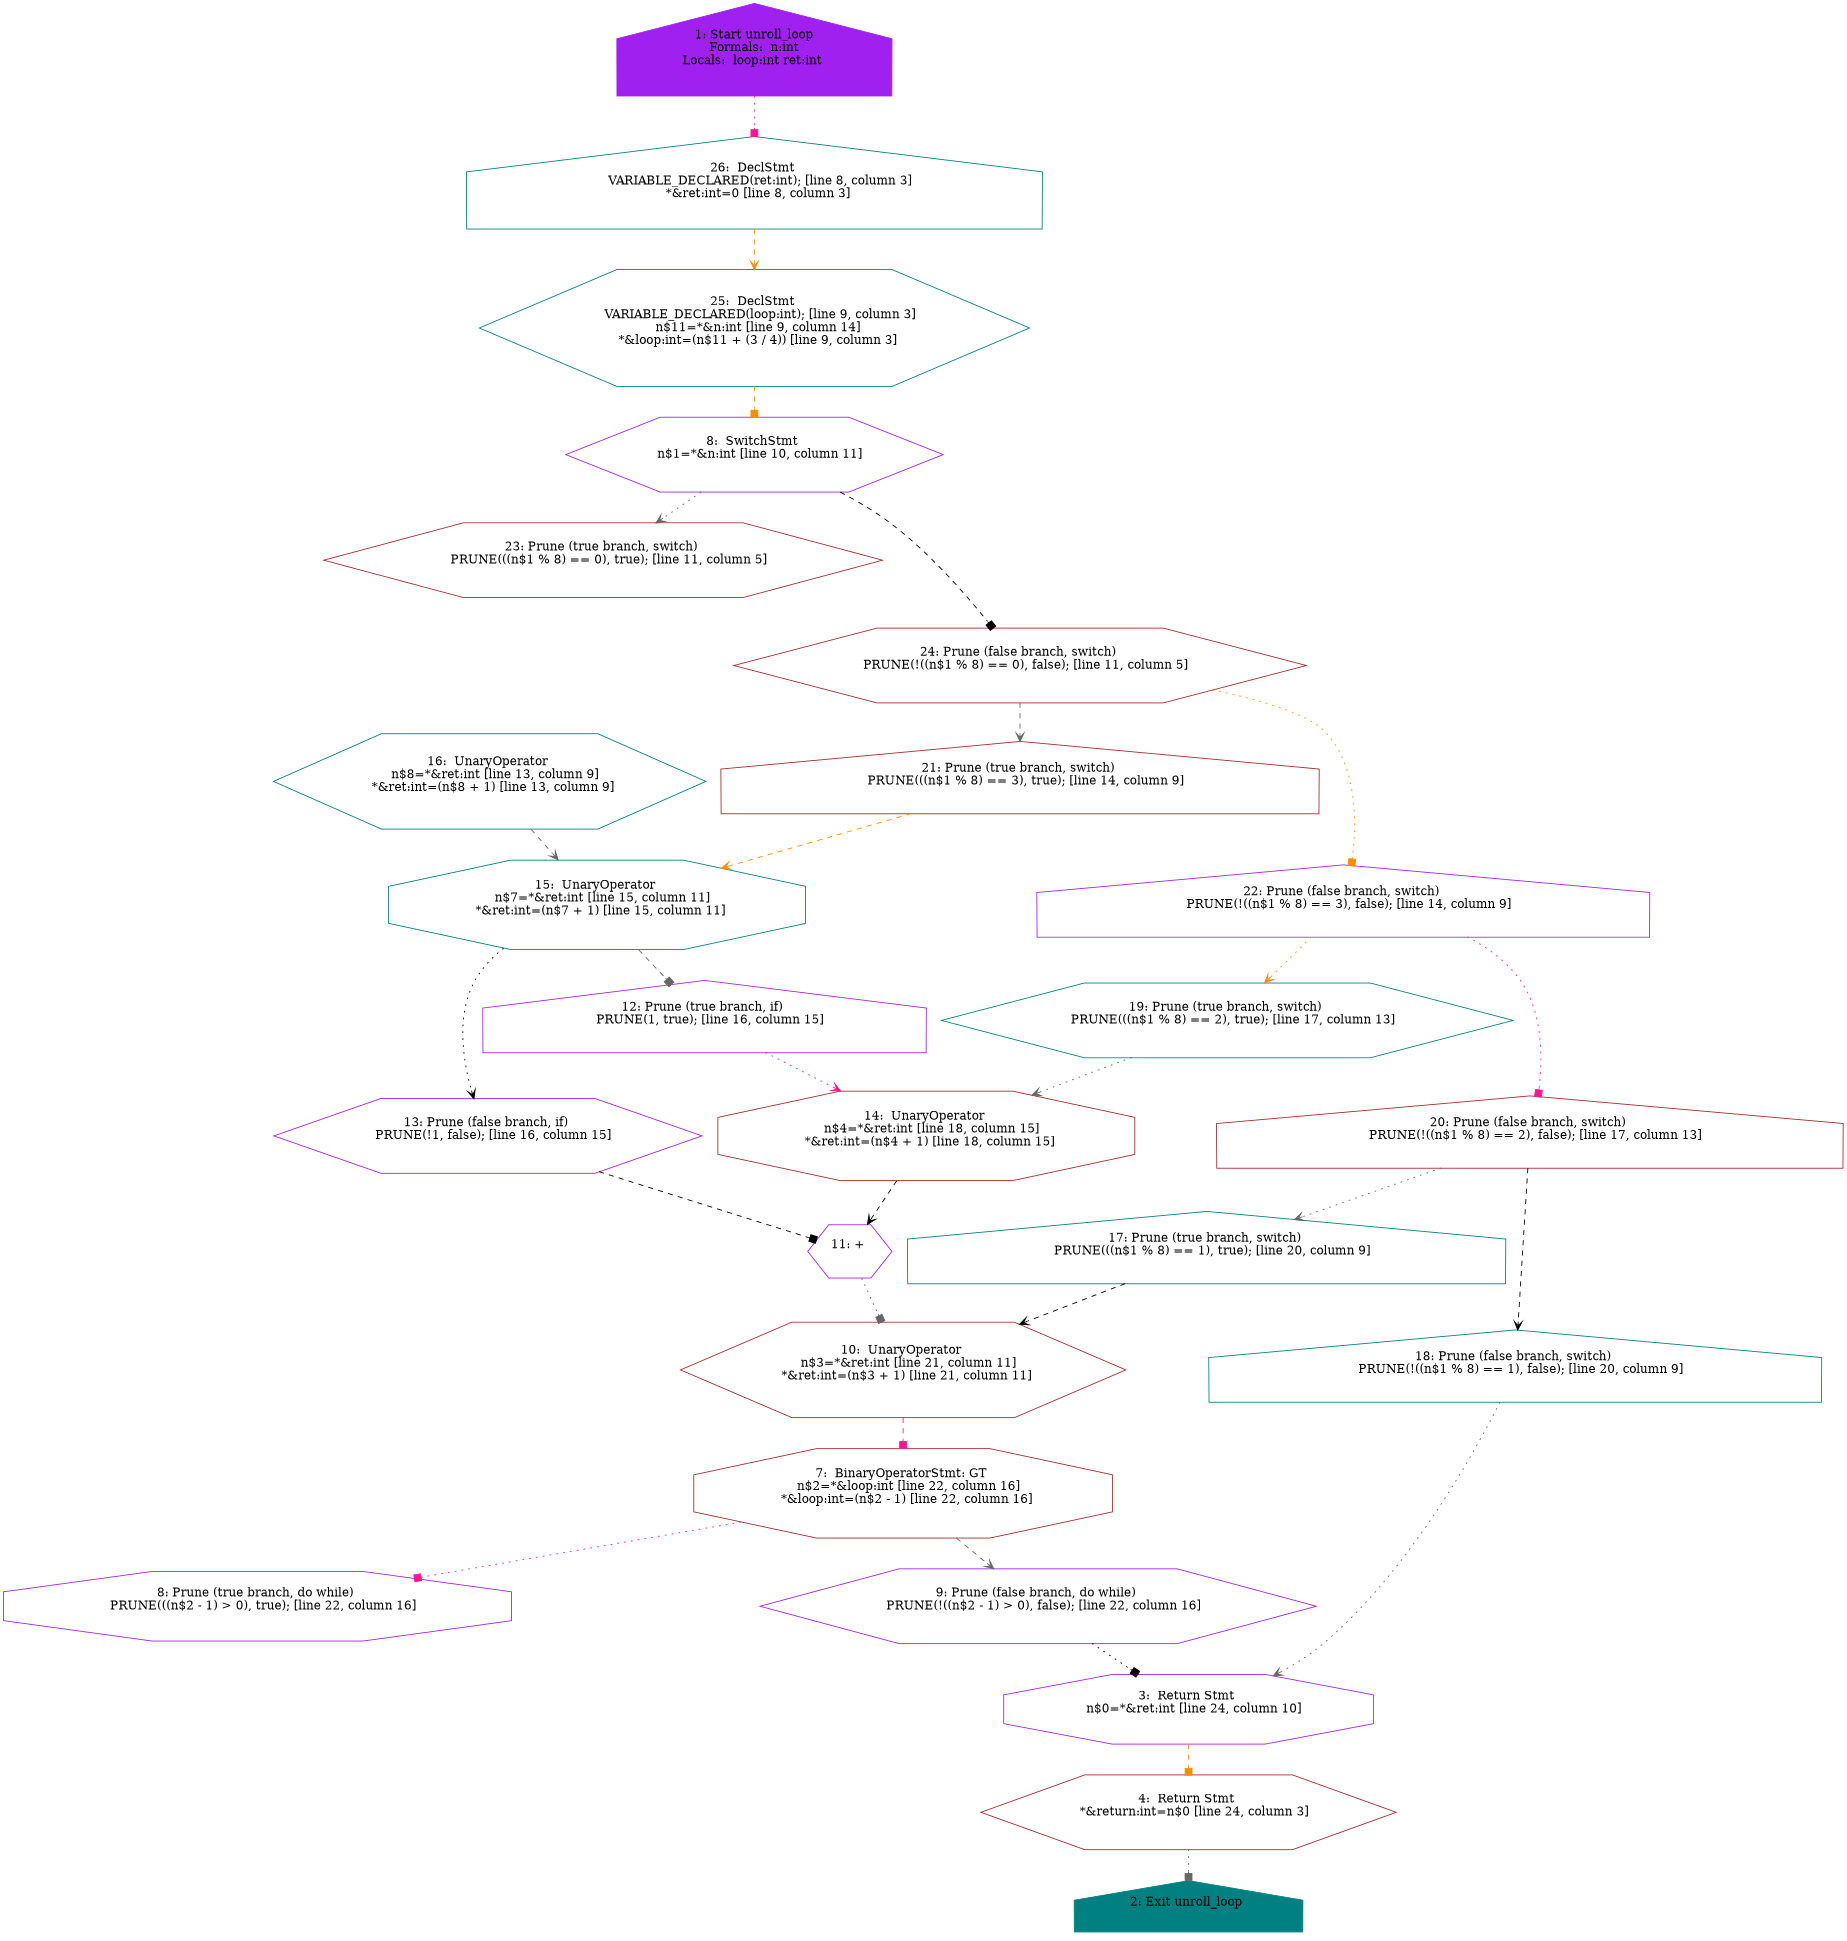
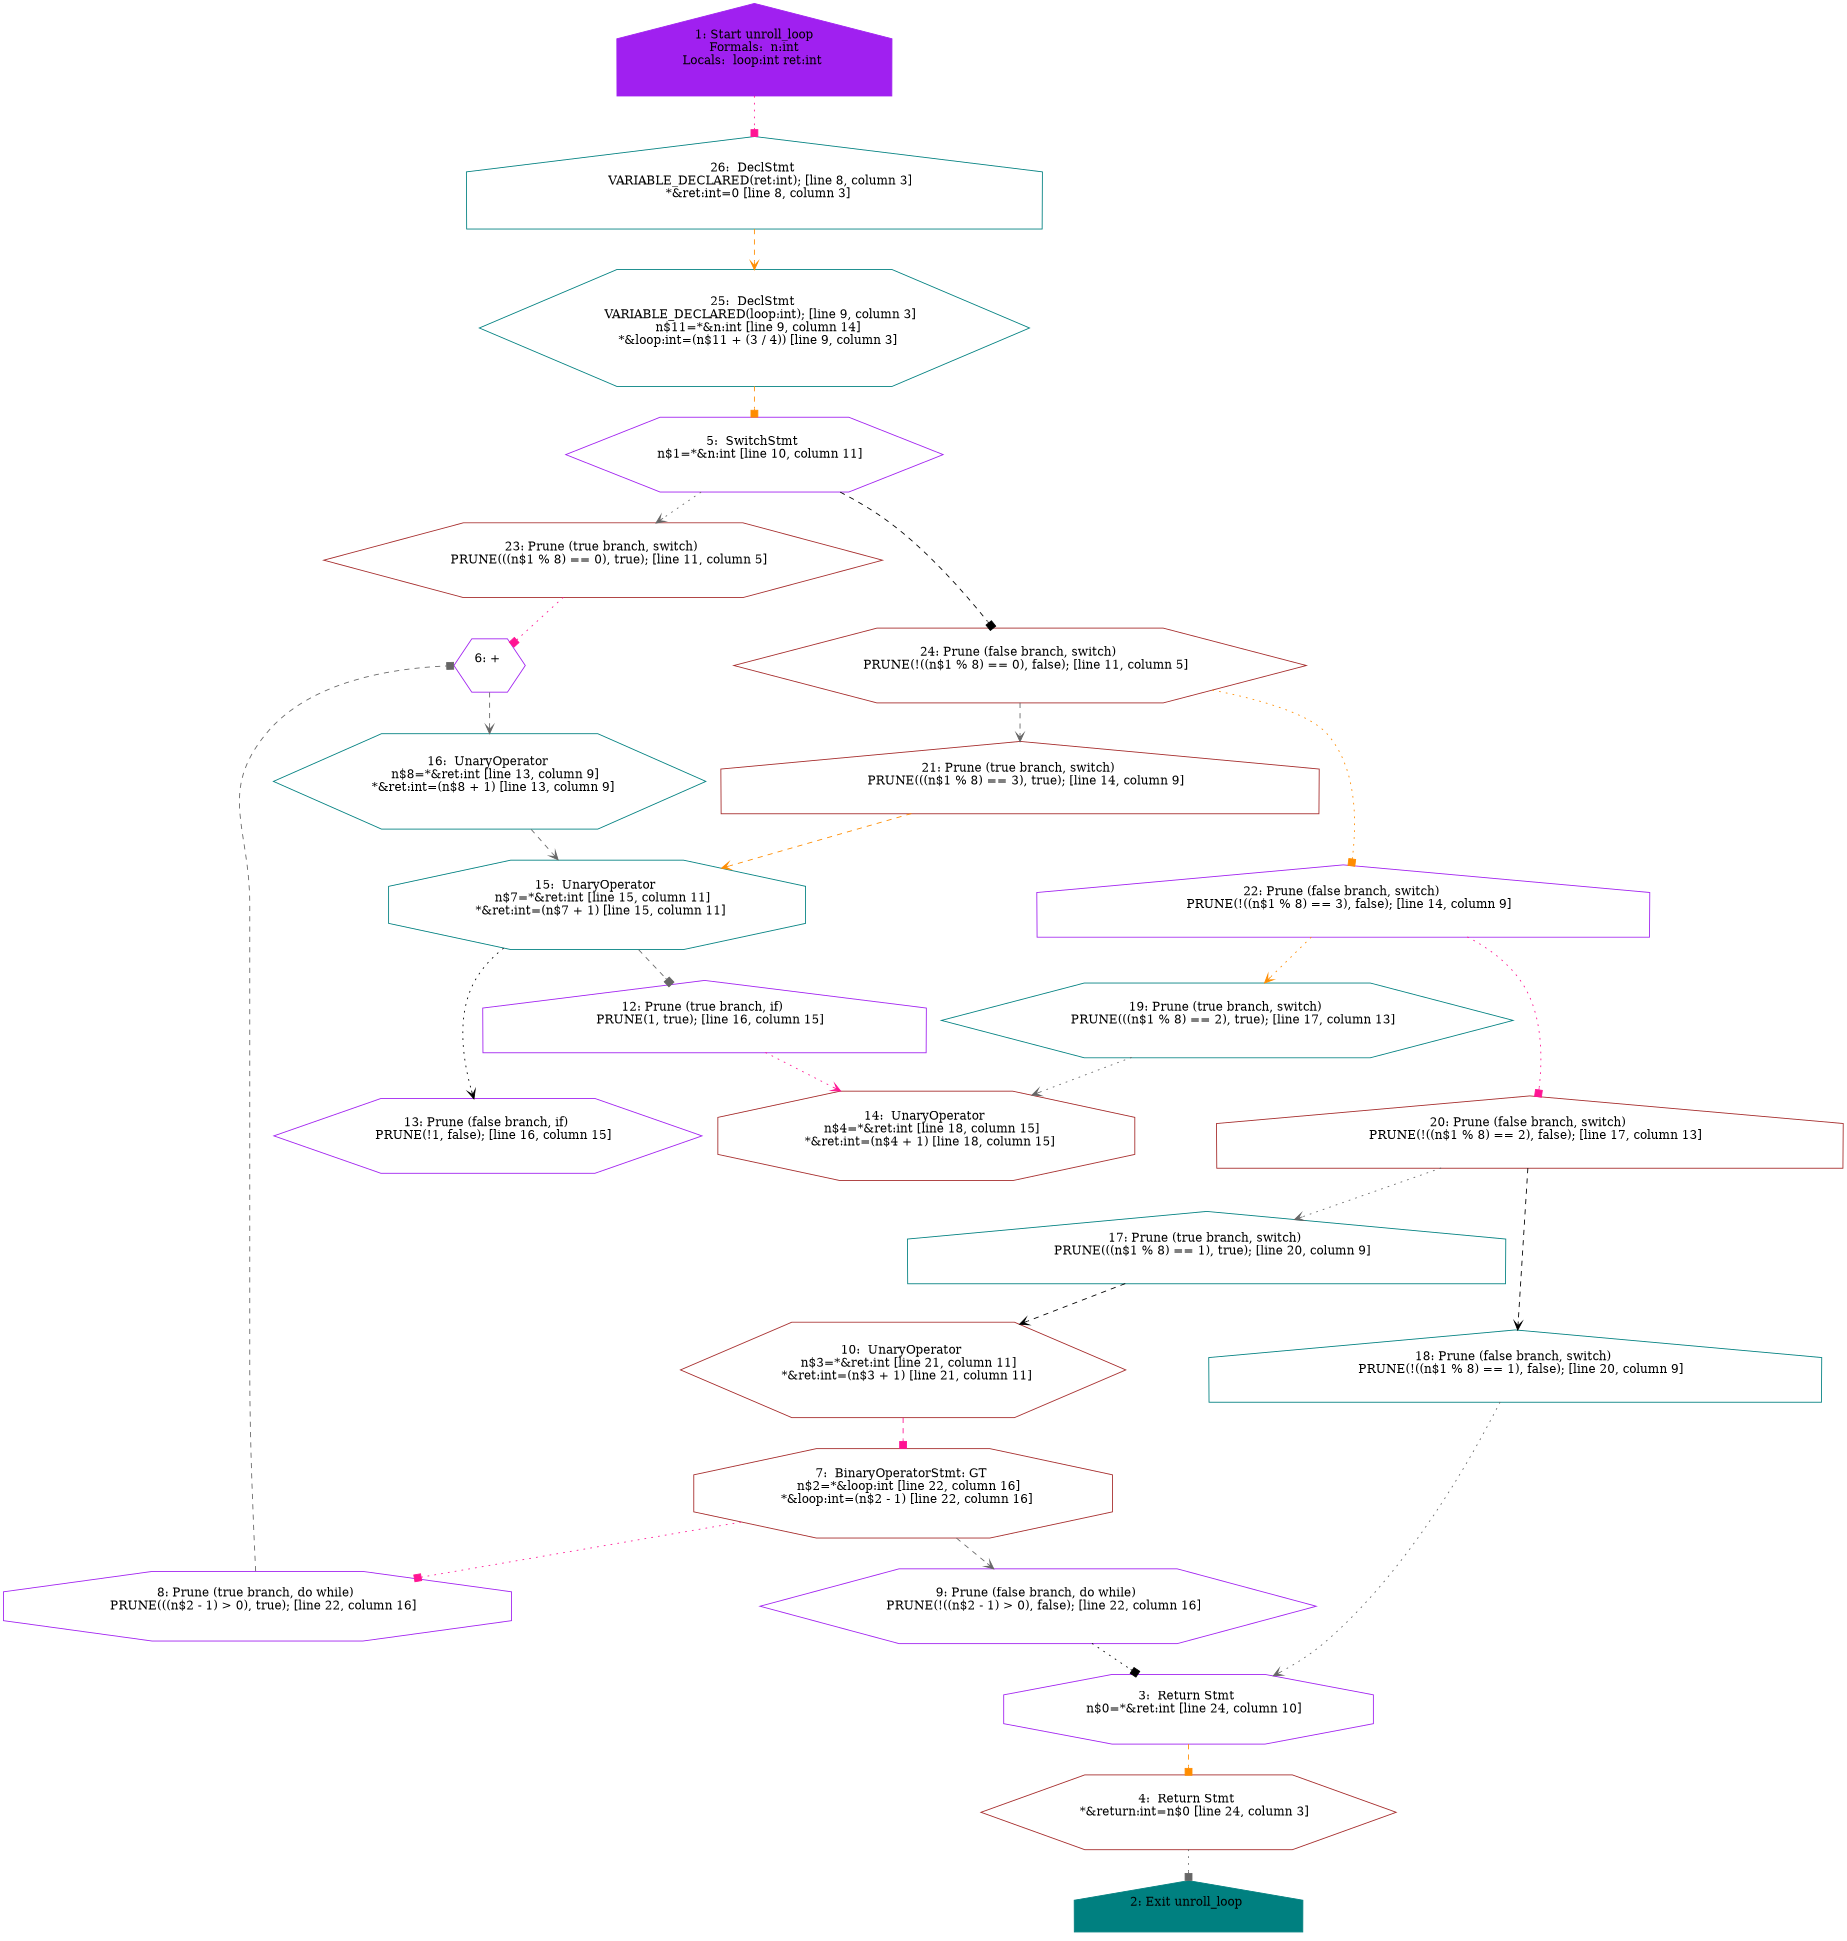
(754, 455) -> (754, 455)
none -> (490, 666)
(850, 1251) -> none
